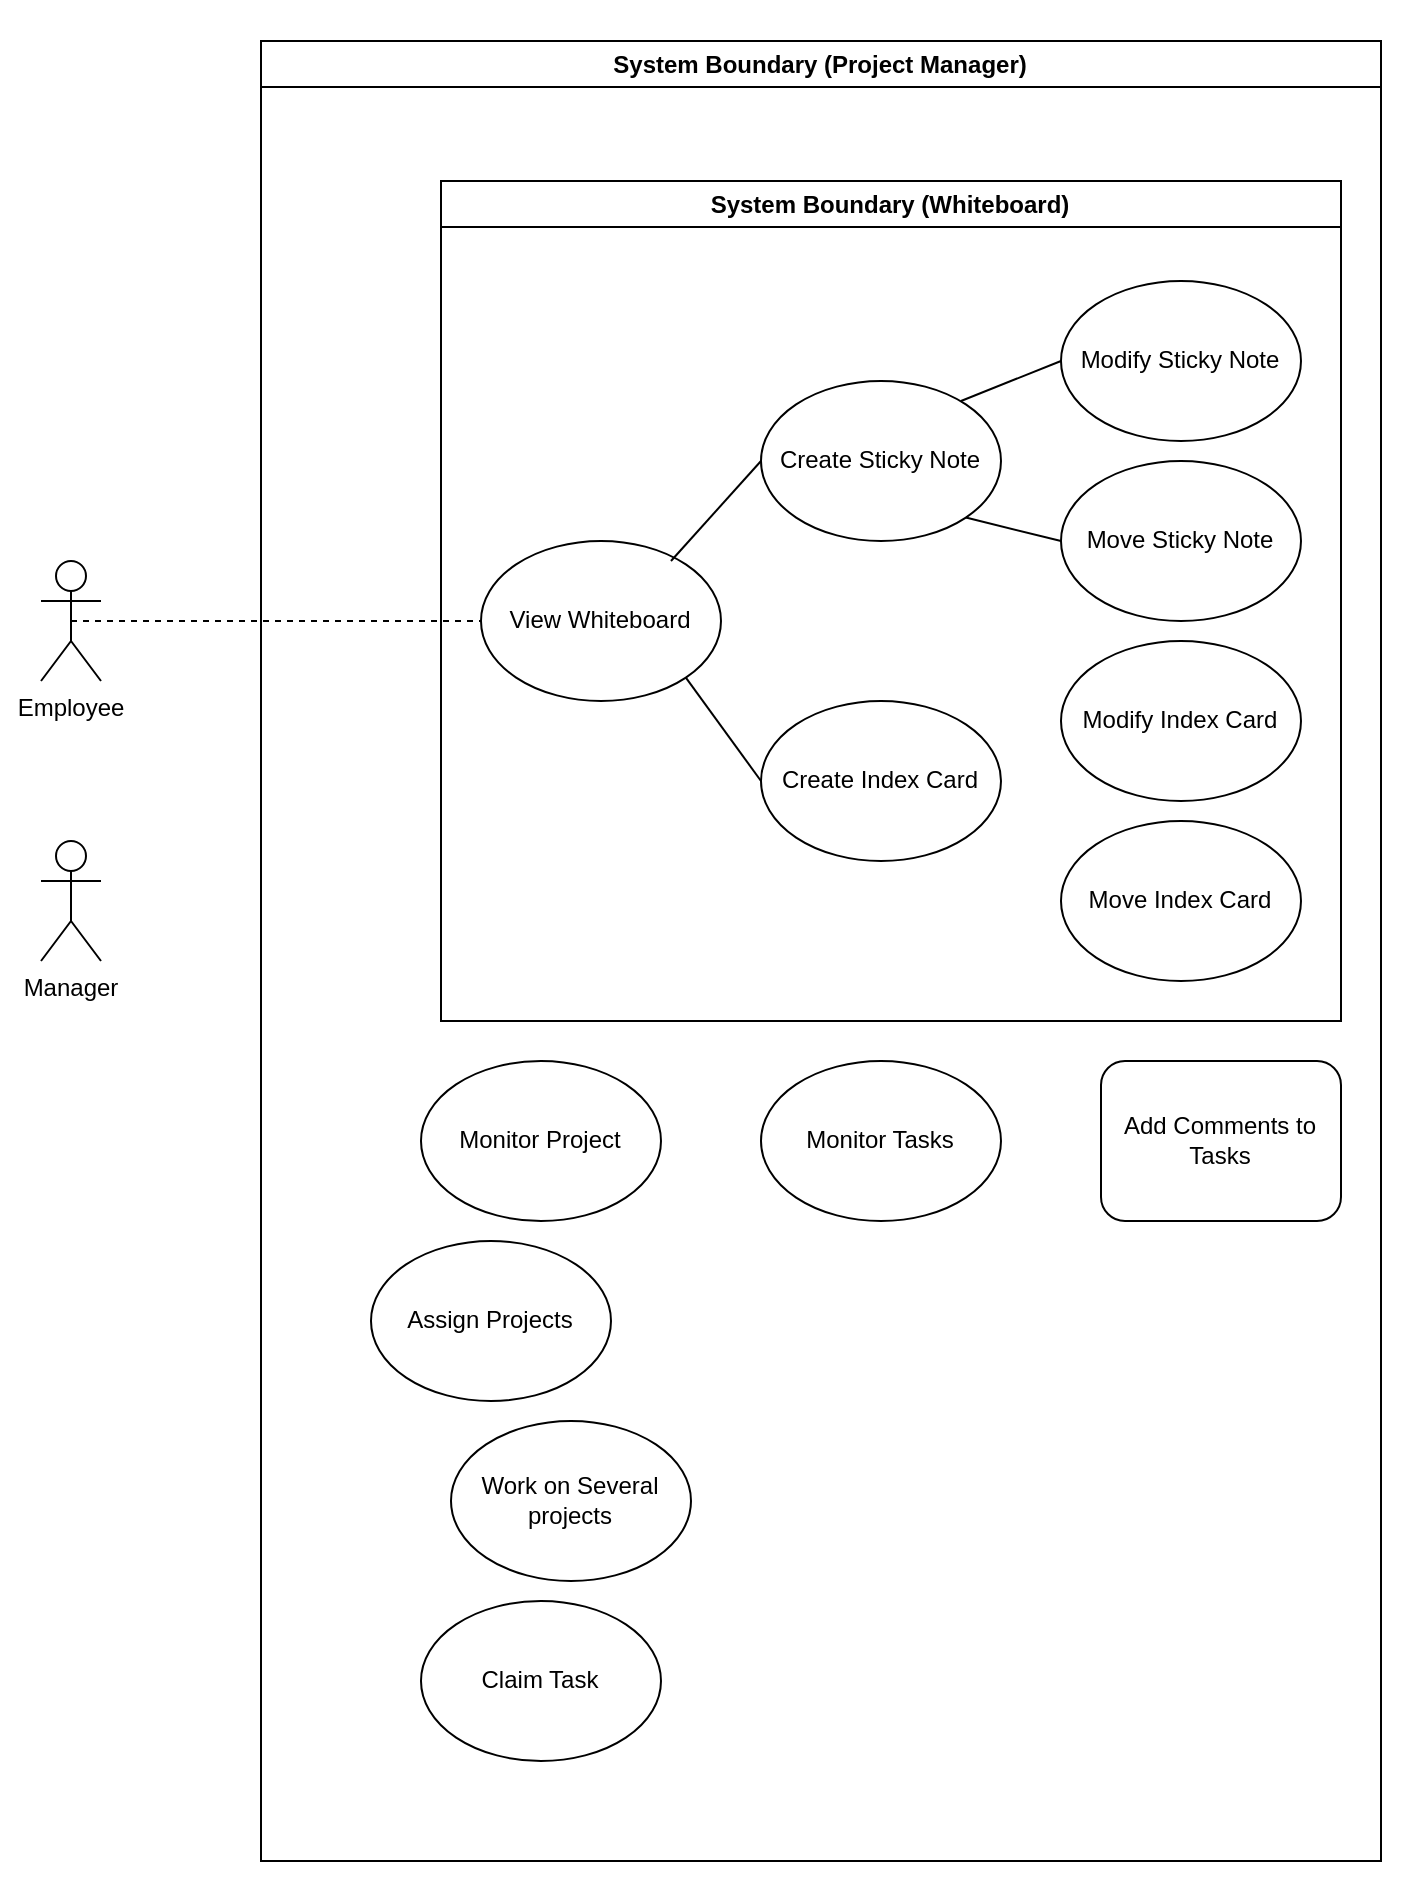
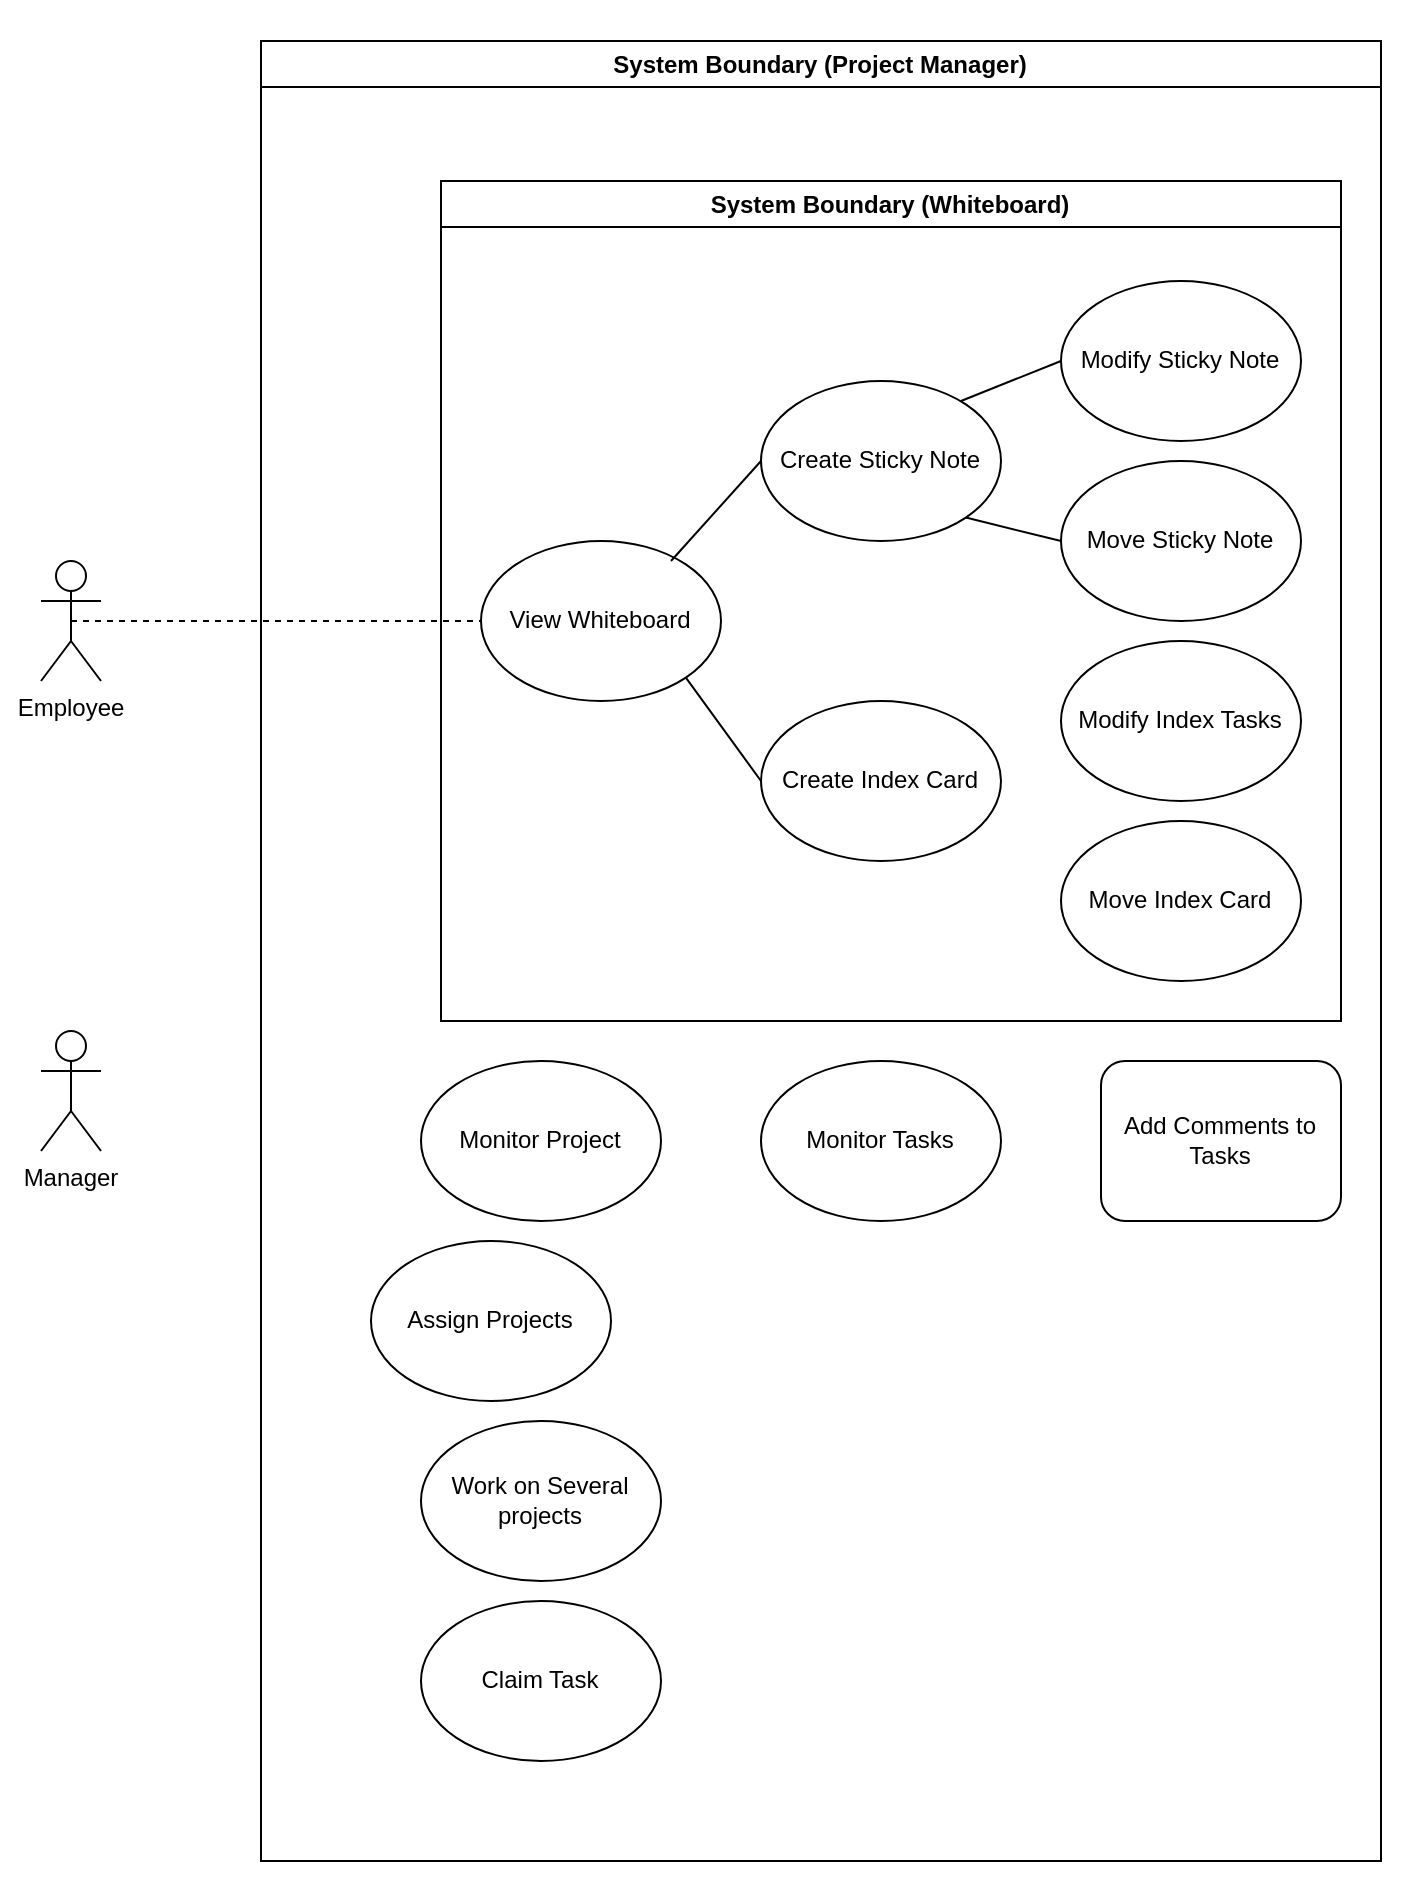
(1181, 721) -> (1181, 721)
(71, 901) -> (71, 1091)
(571, 1501) -> (541, 1501)
